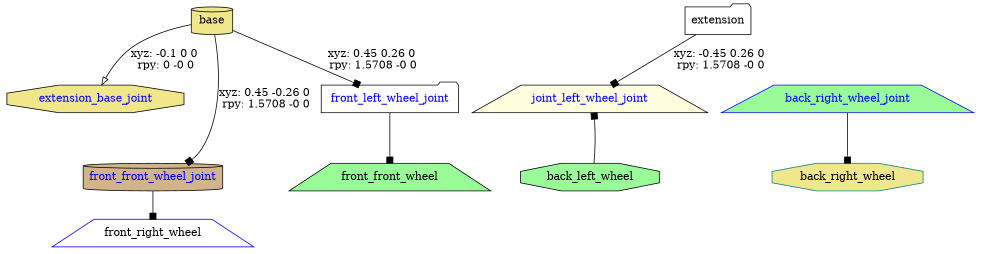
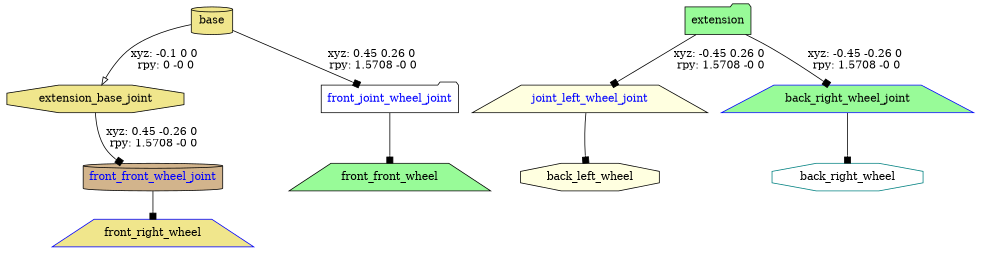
(718, 21) -> (718, 21)
none -> (785, 56)
(95, 99) -> (95, 99)
(390, 99) -> (390, 99)
(848, 99) -> (848, 99)
(217, 100) -> (100, 138)
(595, 142) -> (585, 134)
(590, 177) -> (590, 177)
(848, 177) -> (848, 177)
(153, 233) -> (153, 233)
